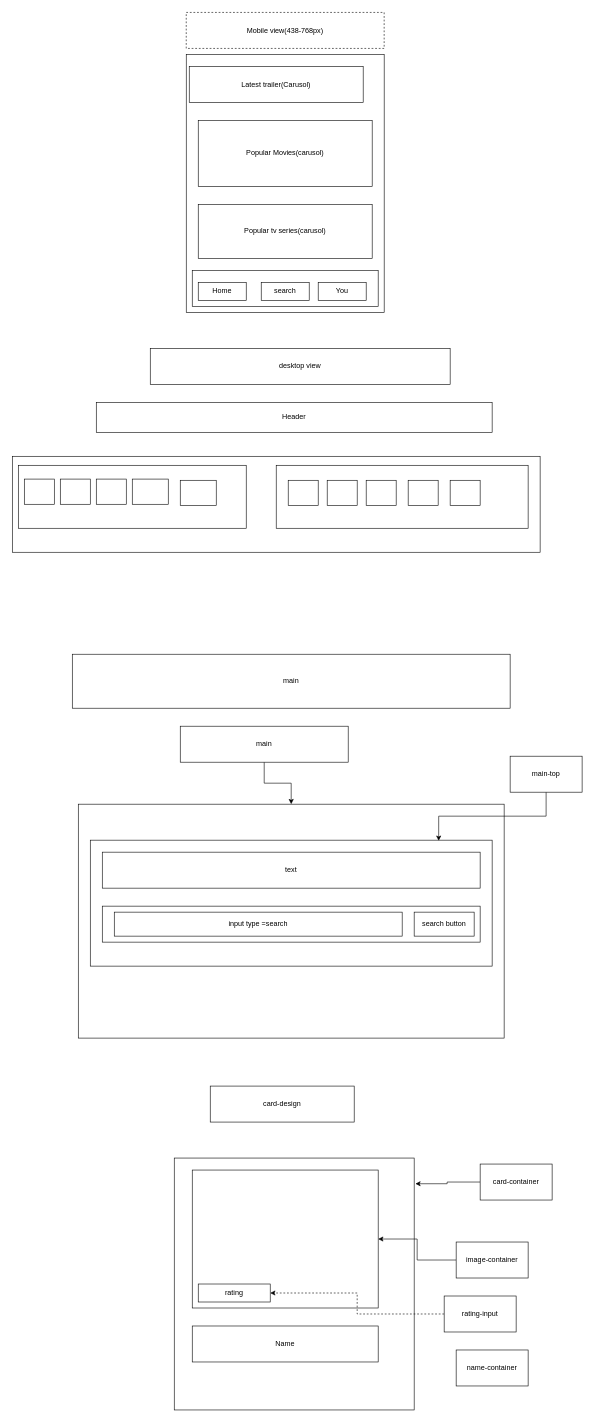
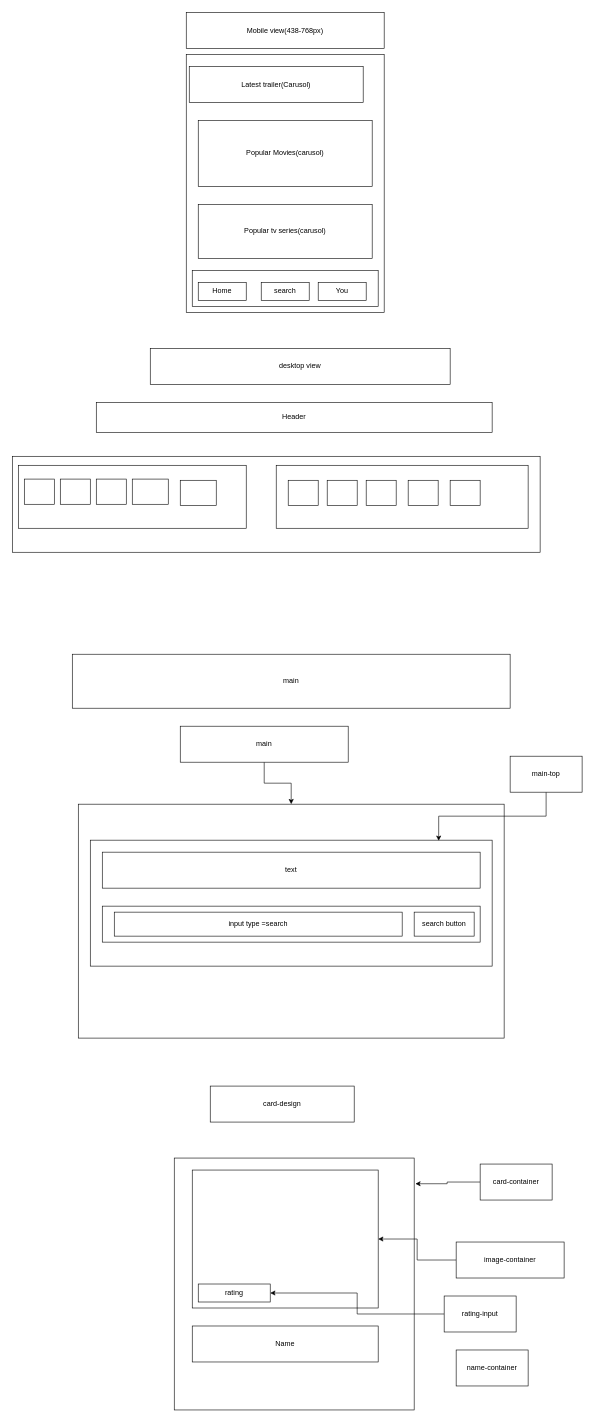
(285, 30) -> (285, 30)
(492, 1260) -> (510, 1260)
(357, 1305) -> (357, 1305)
